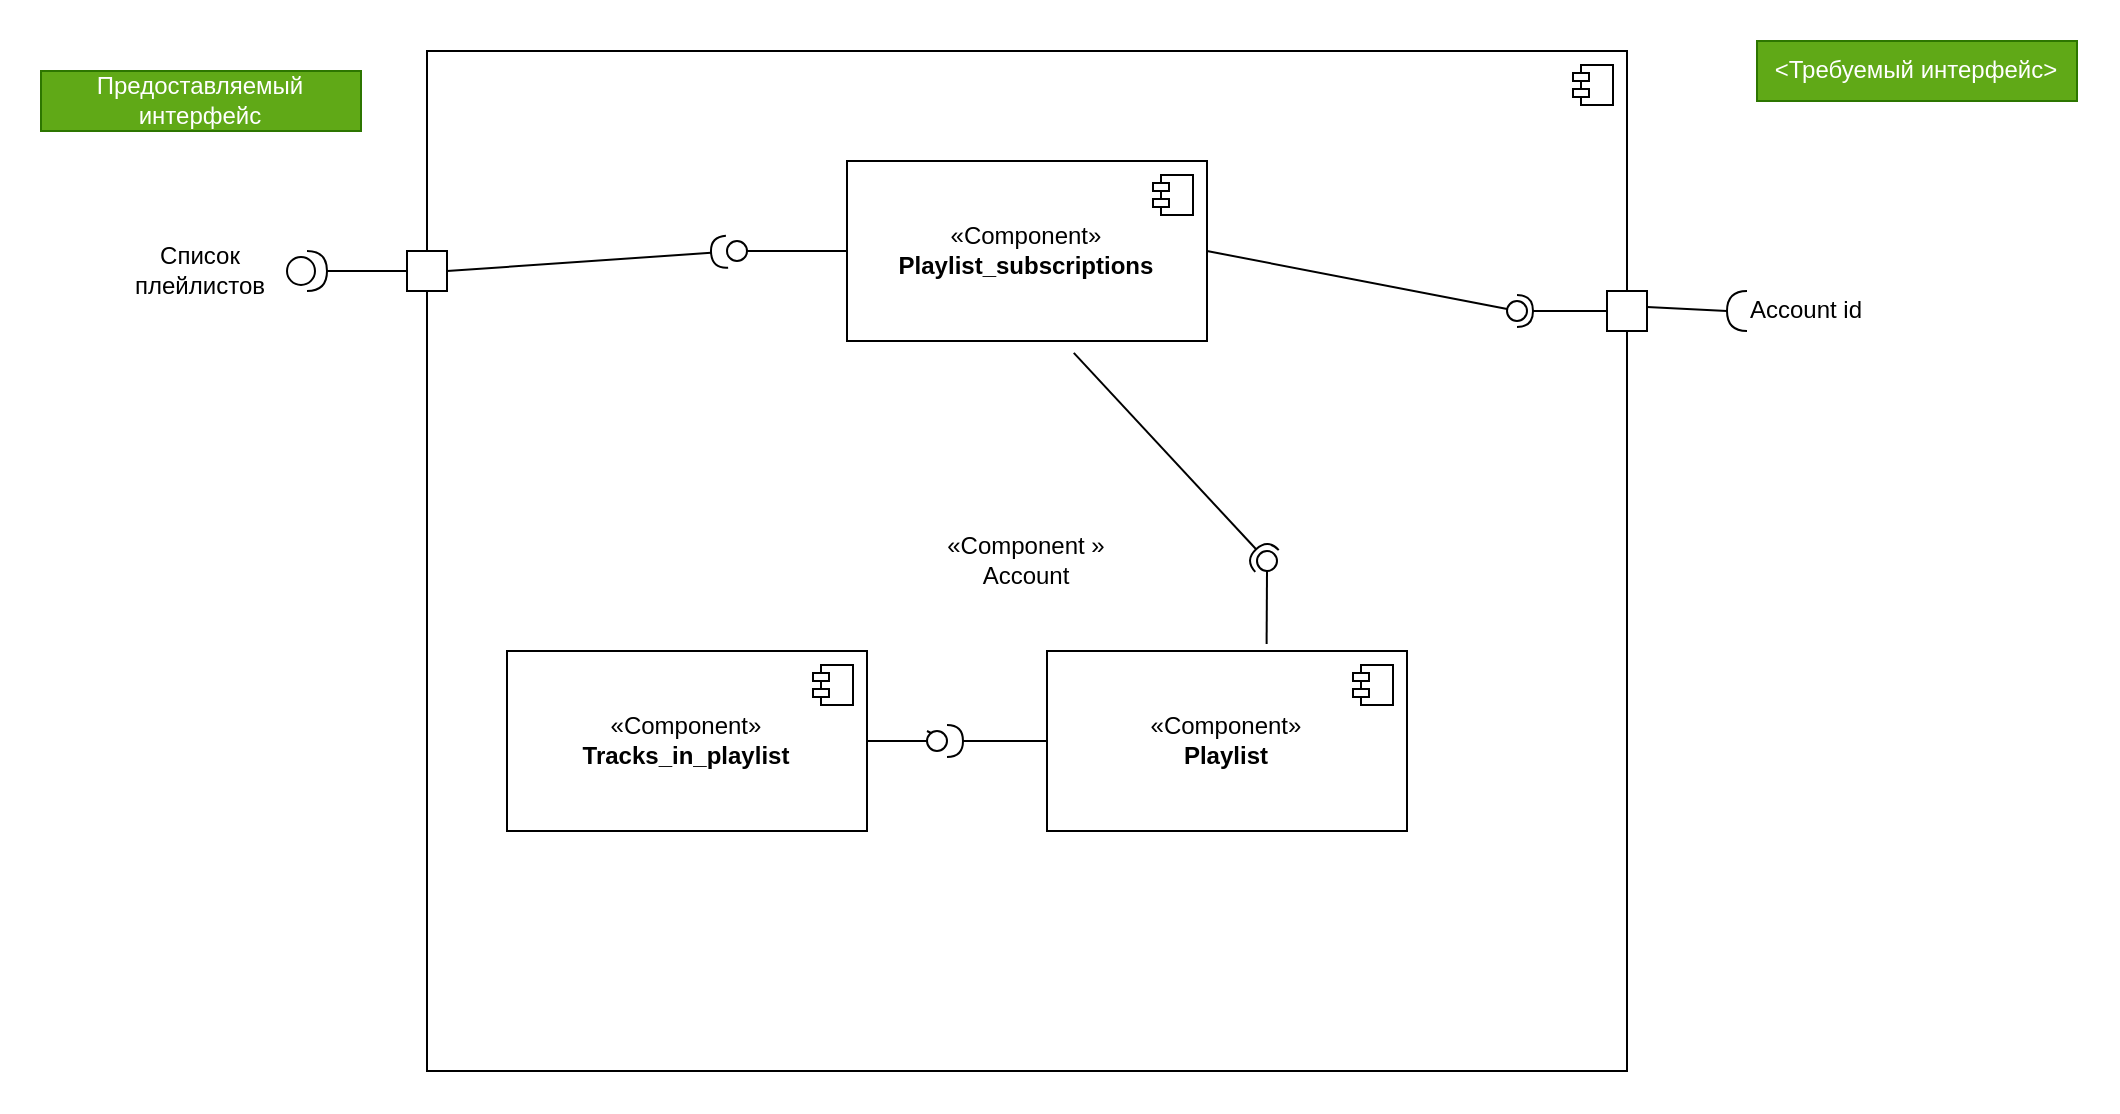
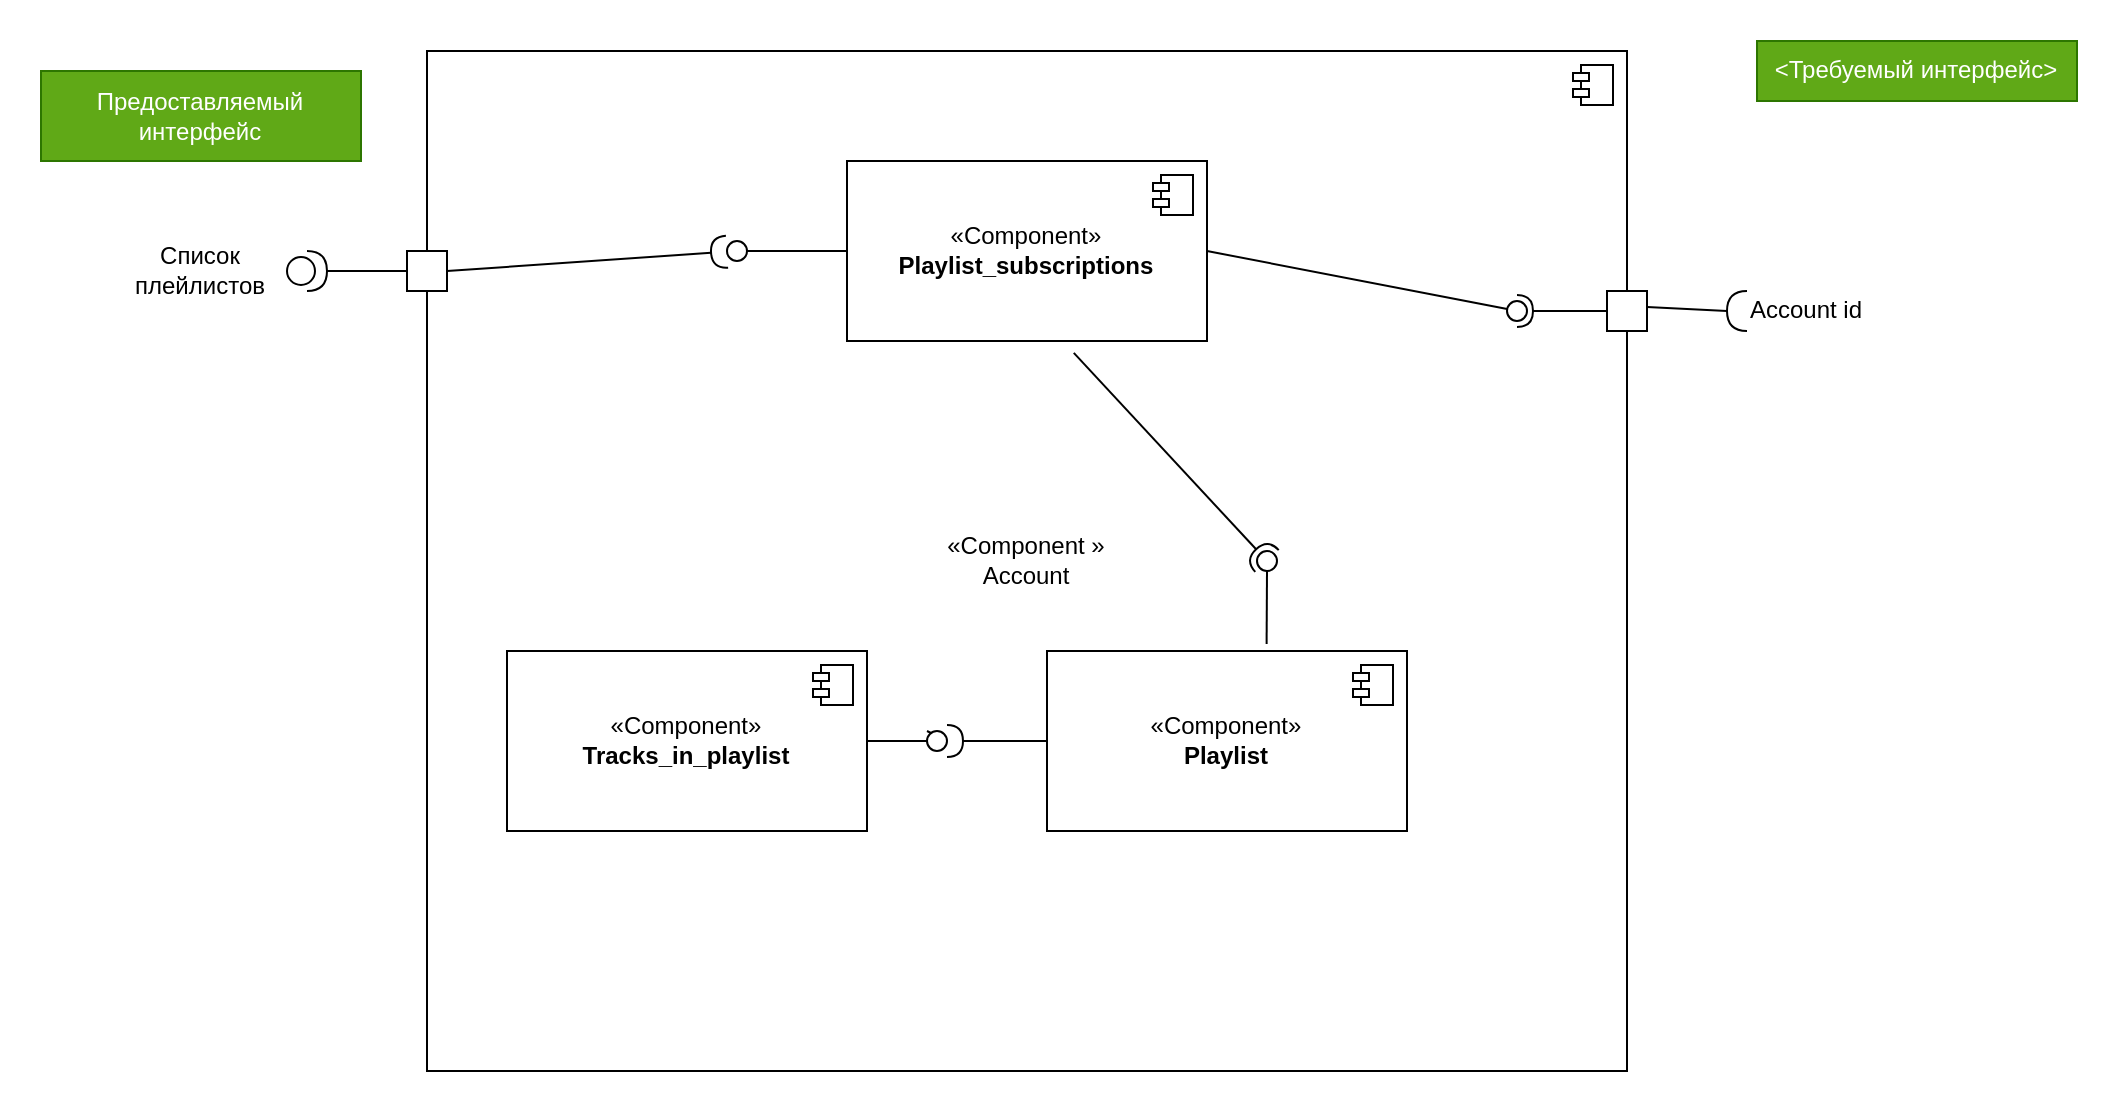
(201, 101) -> (201, 116)
